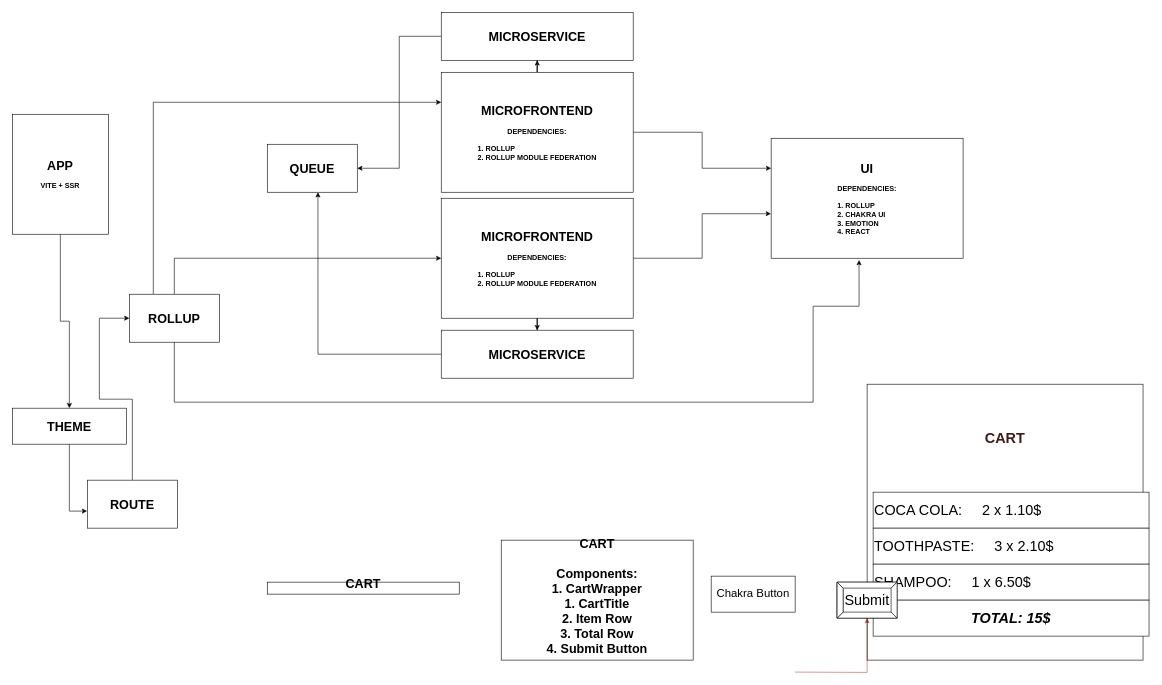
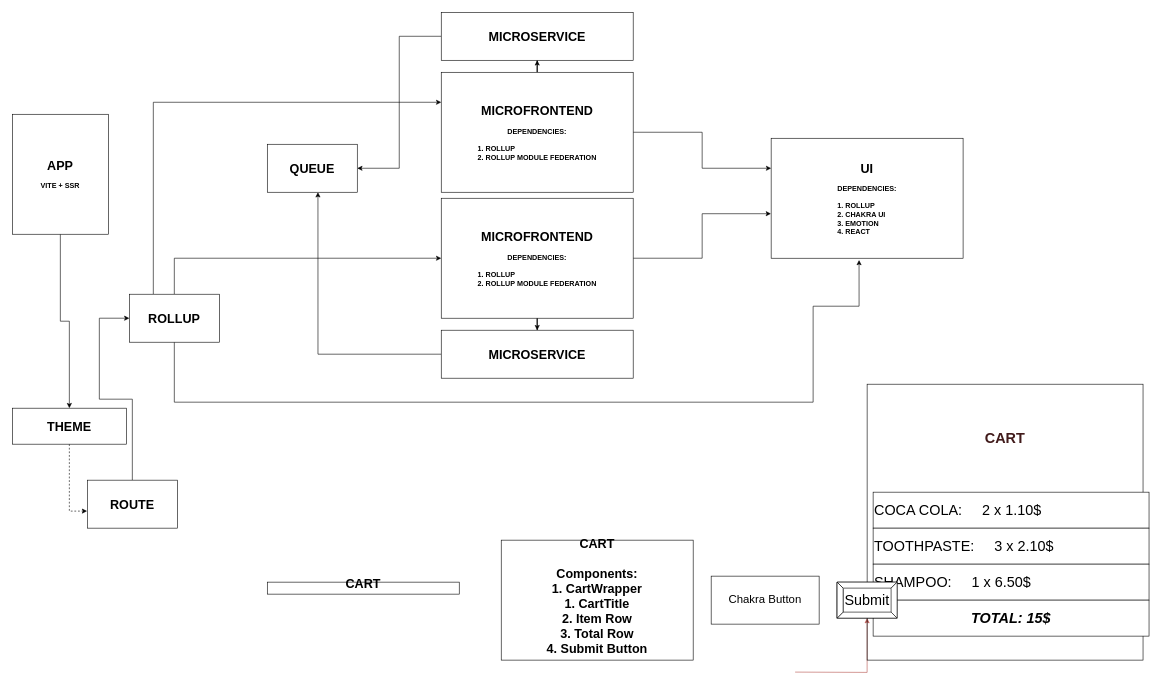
(69, 484) -> (69, 484)
(753, 594) -> (765, 600)
